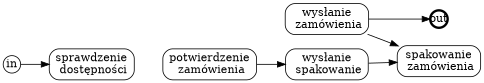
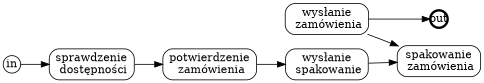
none -> (145, 64)
